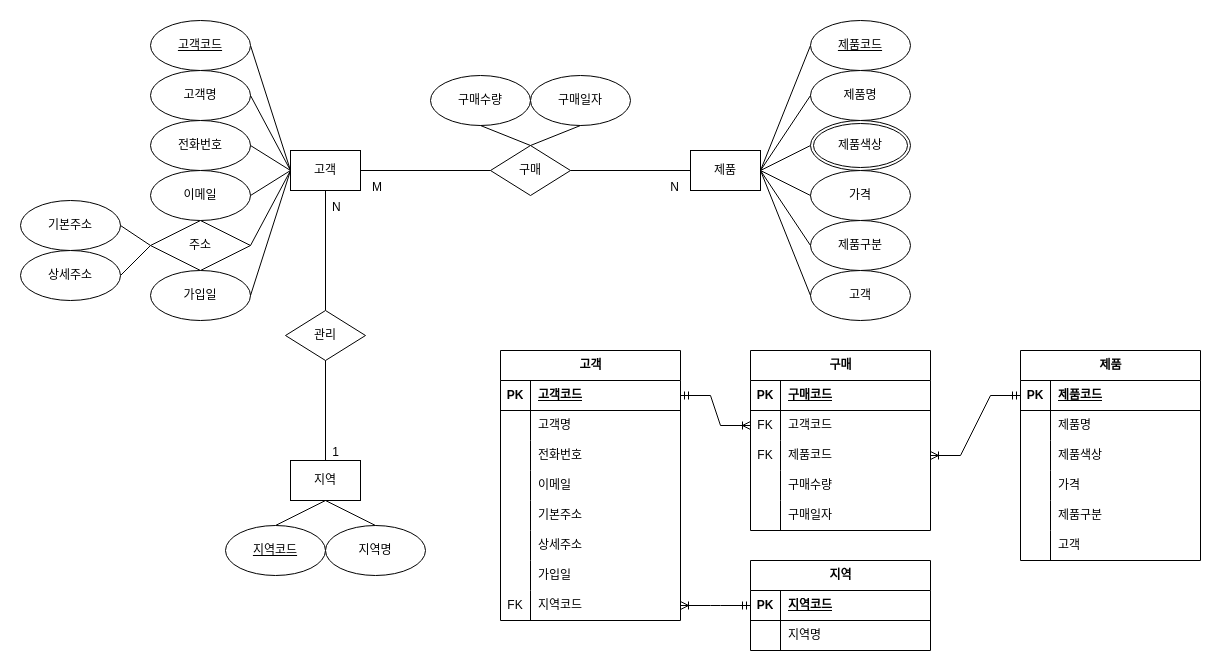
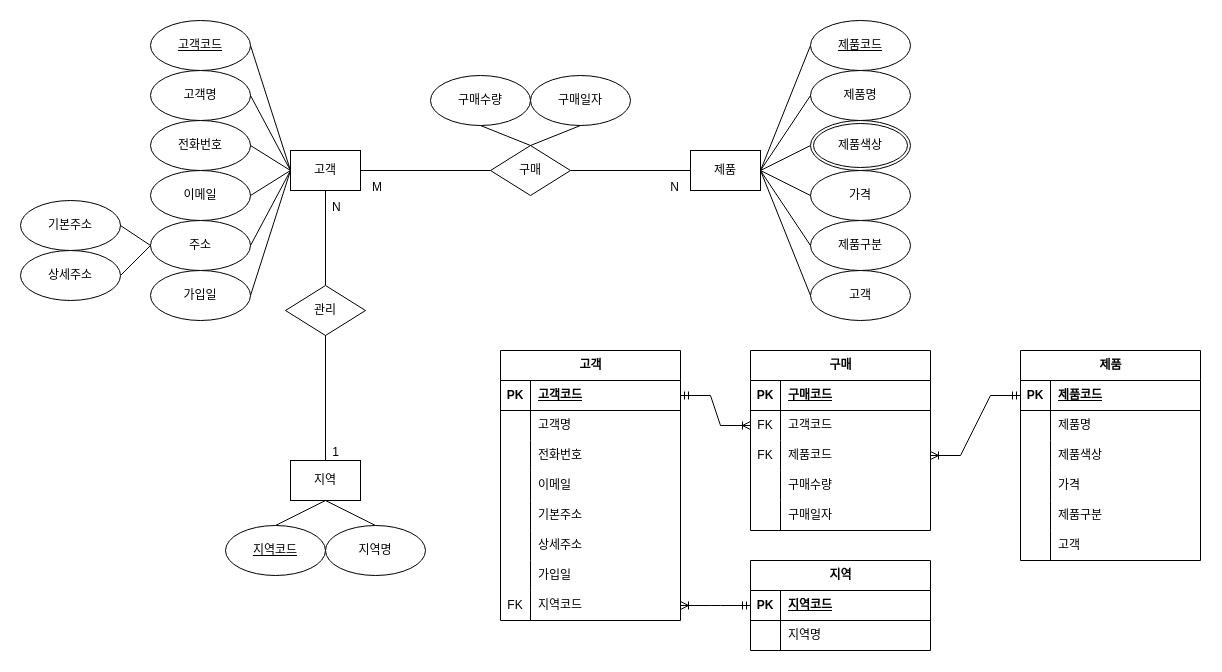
(201, 246) -> (201, 246)
(326, 336) -> (326, 311)
